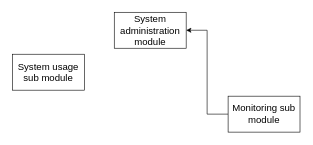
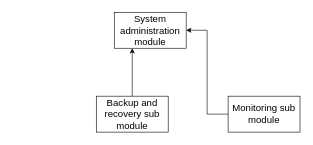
(48, 72) -> none
none -> (132, 95)
none -> (132, 114)
